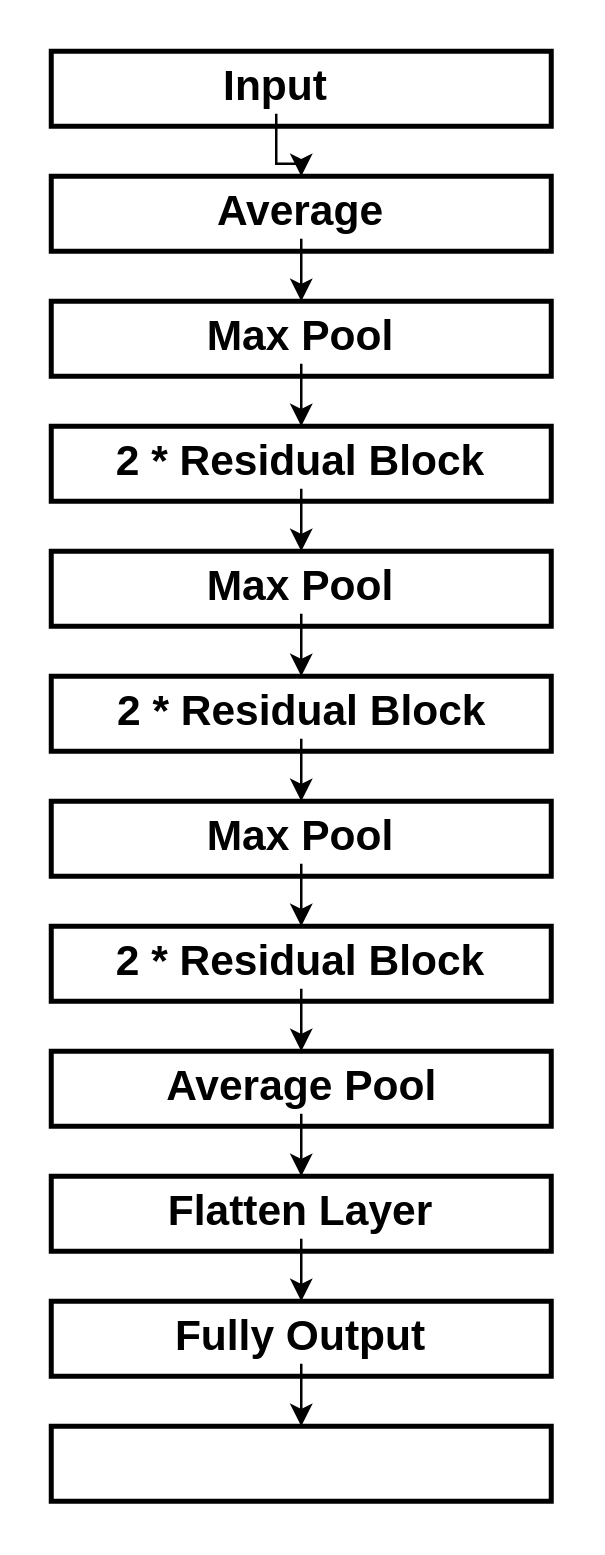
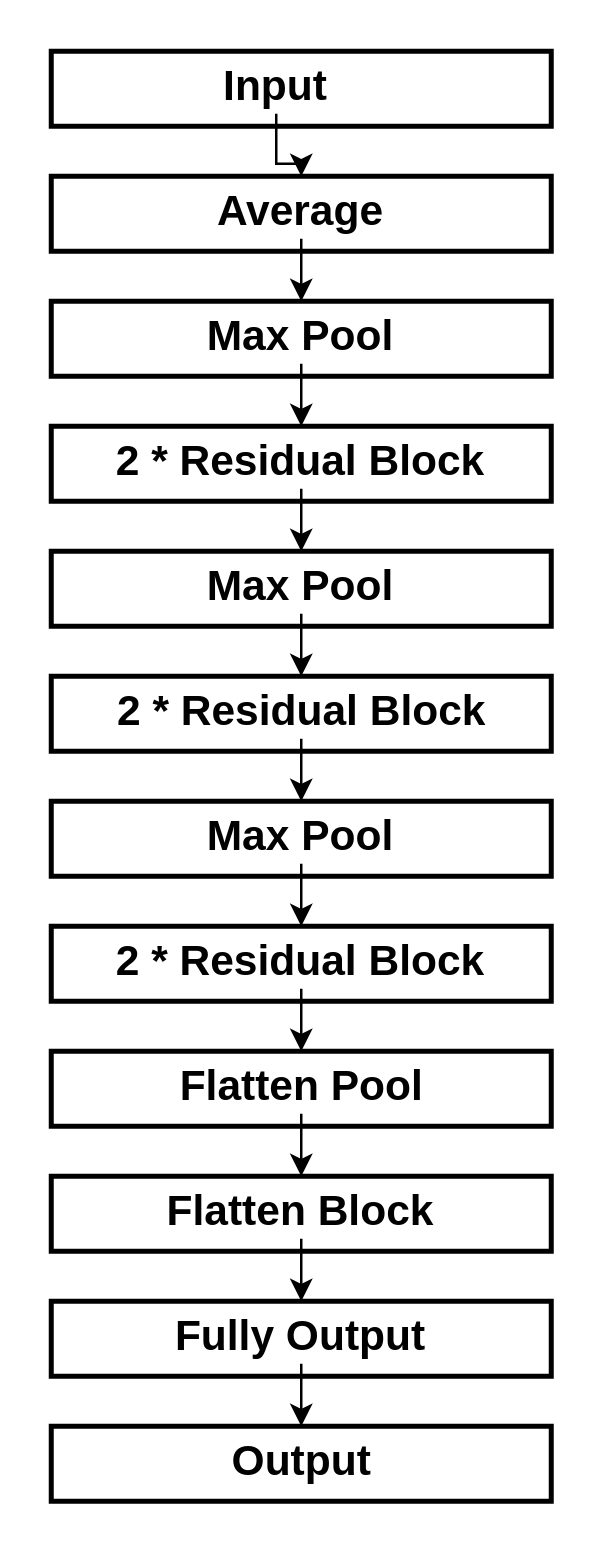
(303, 1089) -> (303, 1089)
(301, 1214) -> (301, 1214)
none -> (301, 1464)
